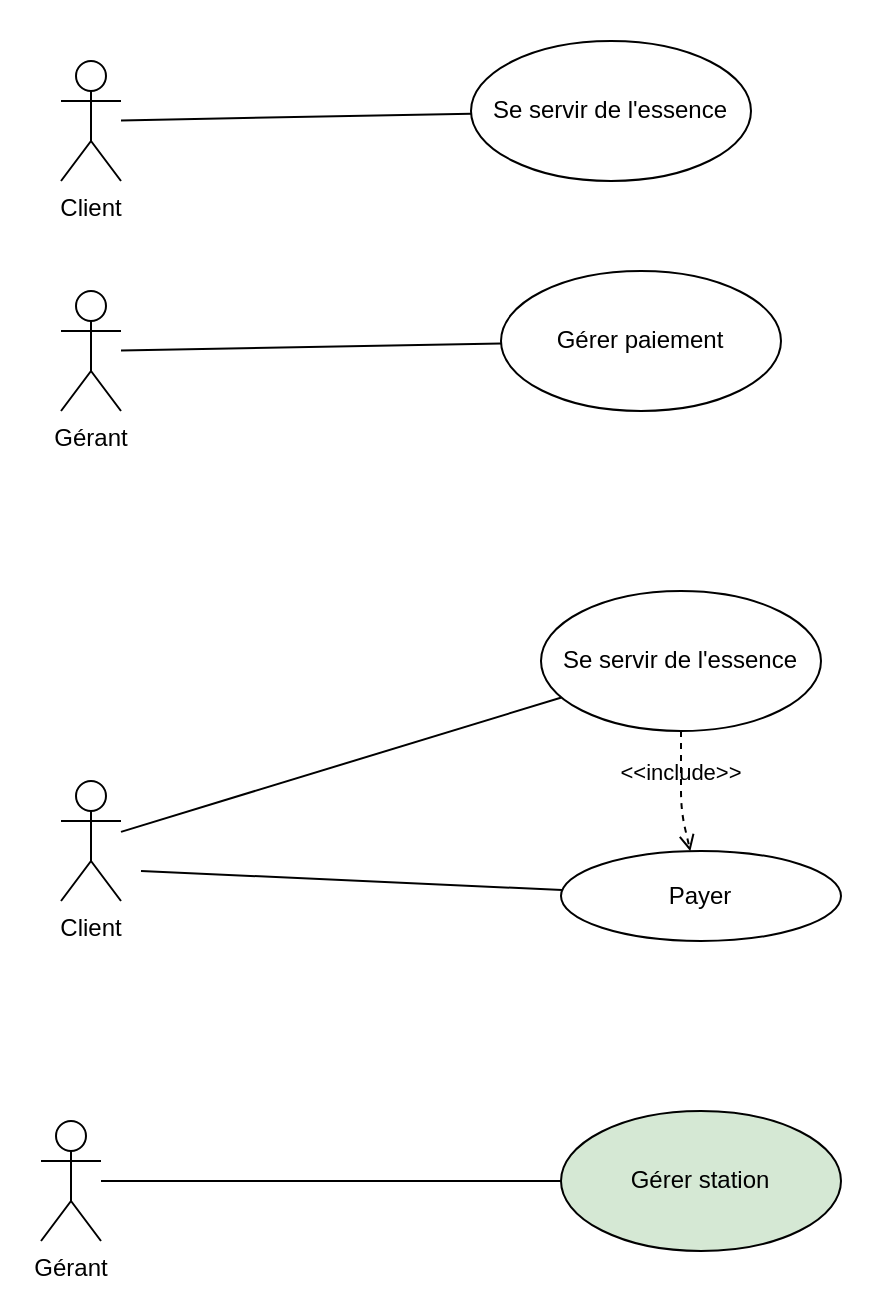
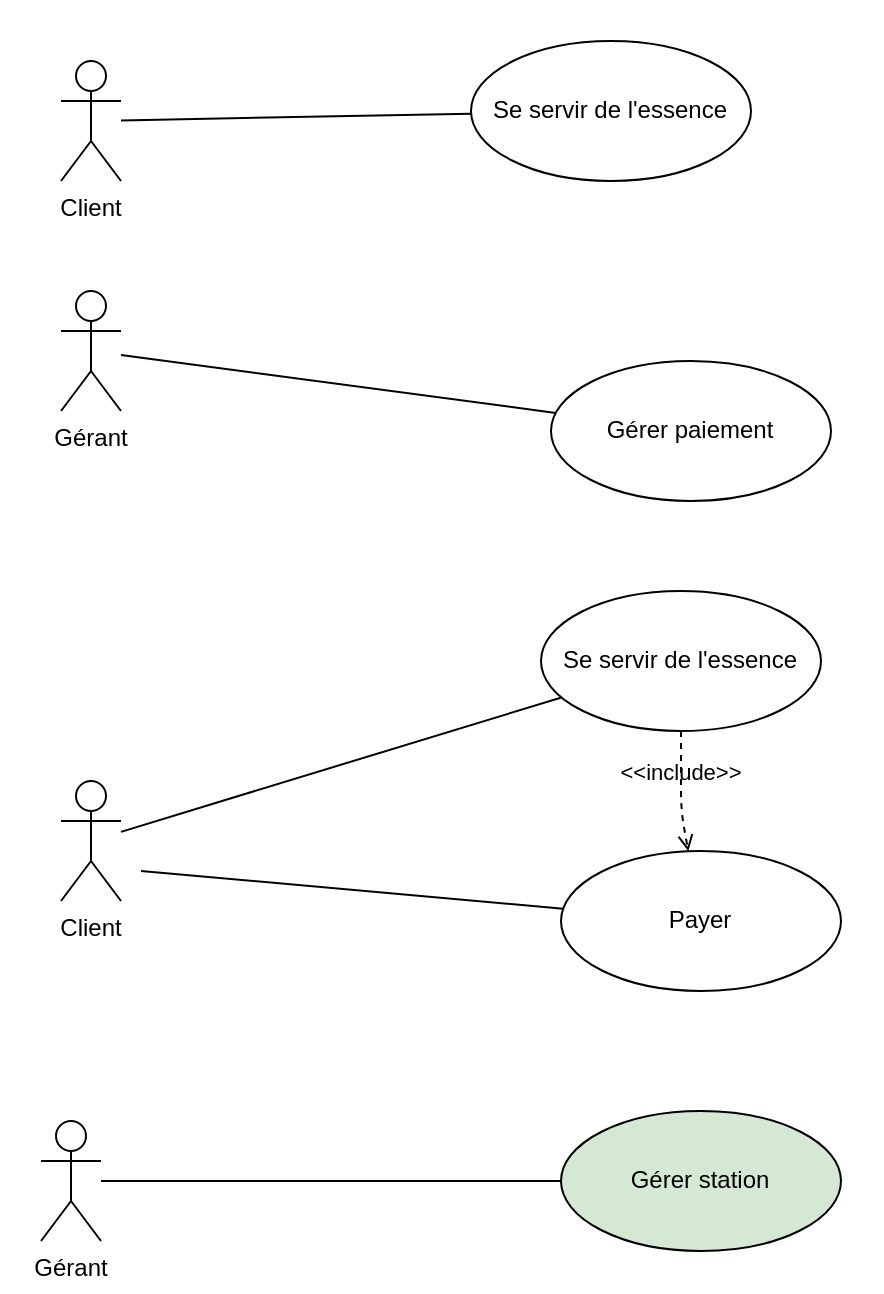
(641, 341) -> (691, 431)
(701, 896) -> (701, 921)
